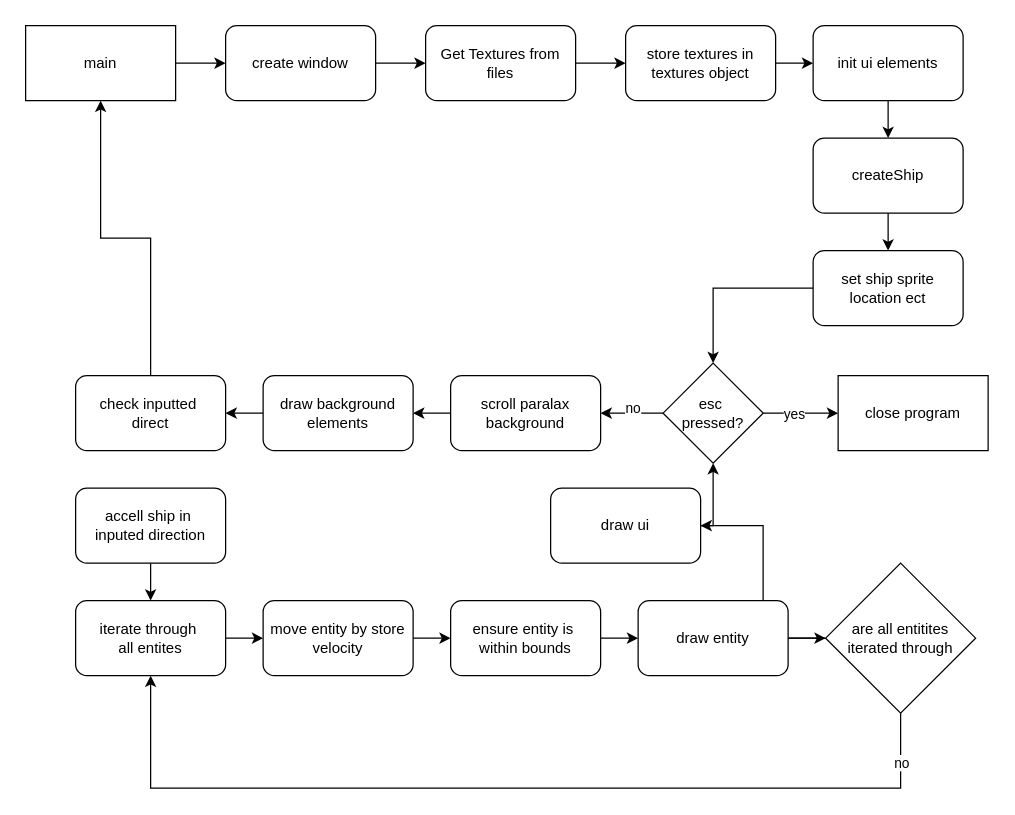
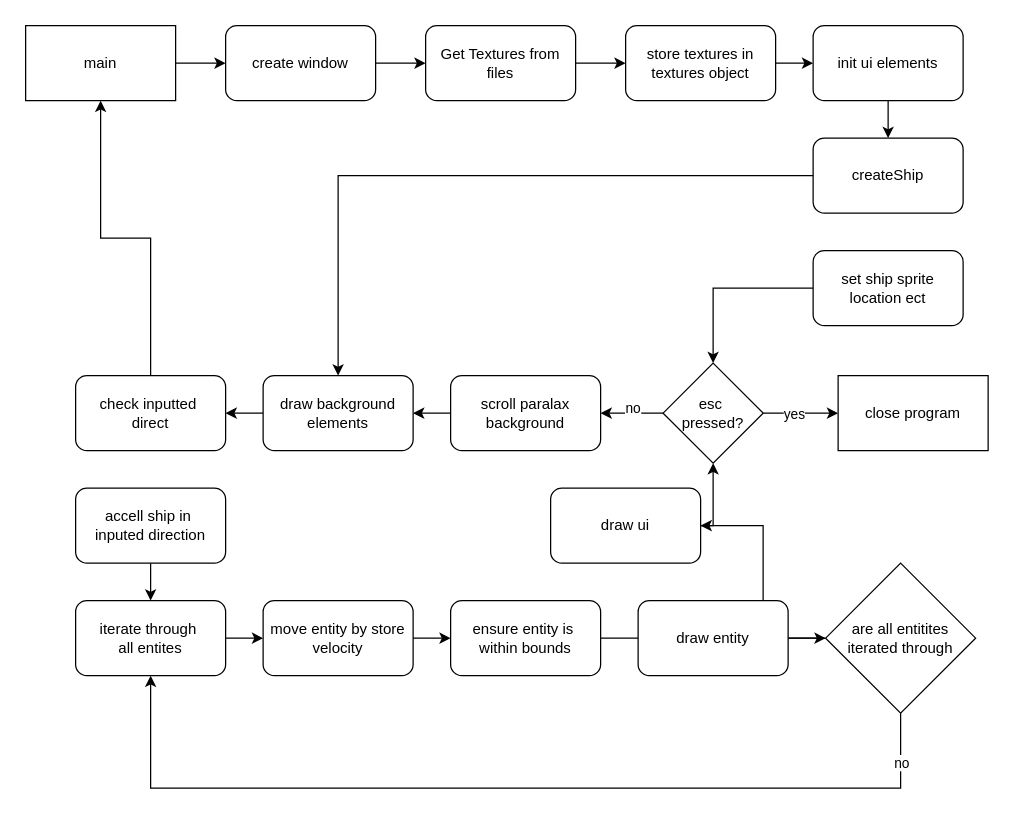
(888, 236) -> (480, 176)
(628, 638) -> (631, 638)
